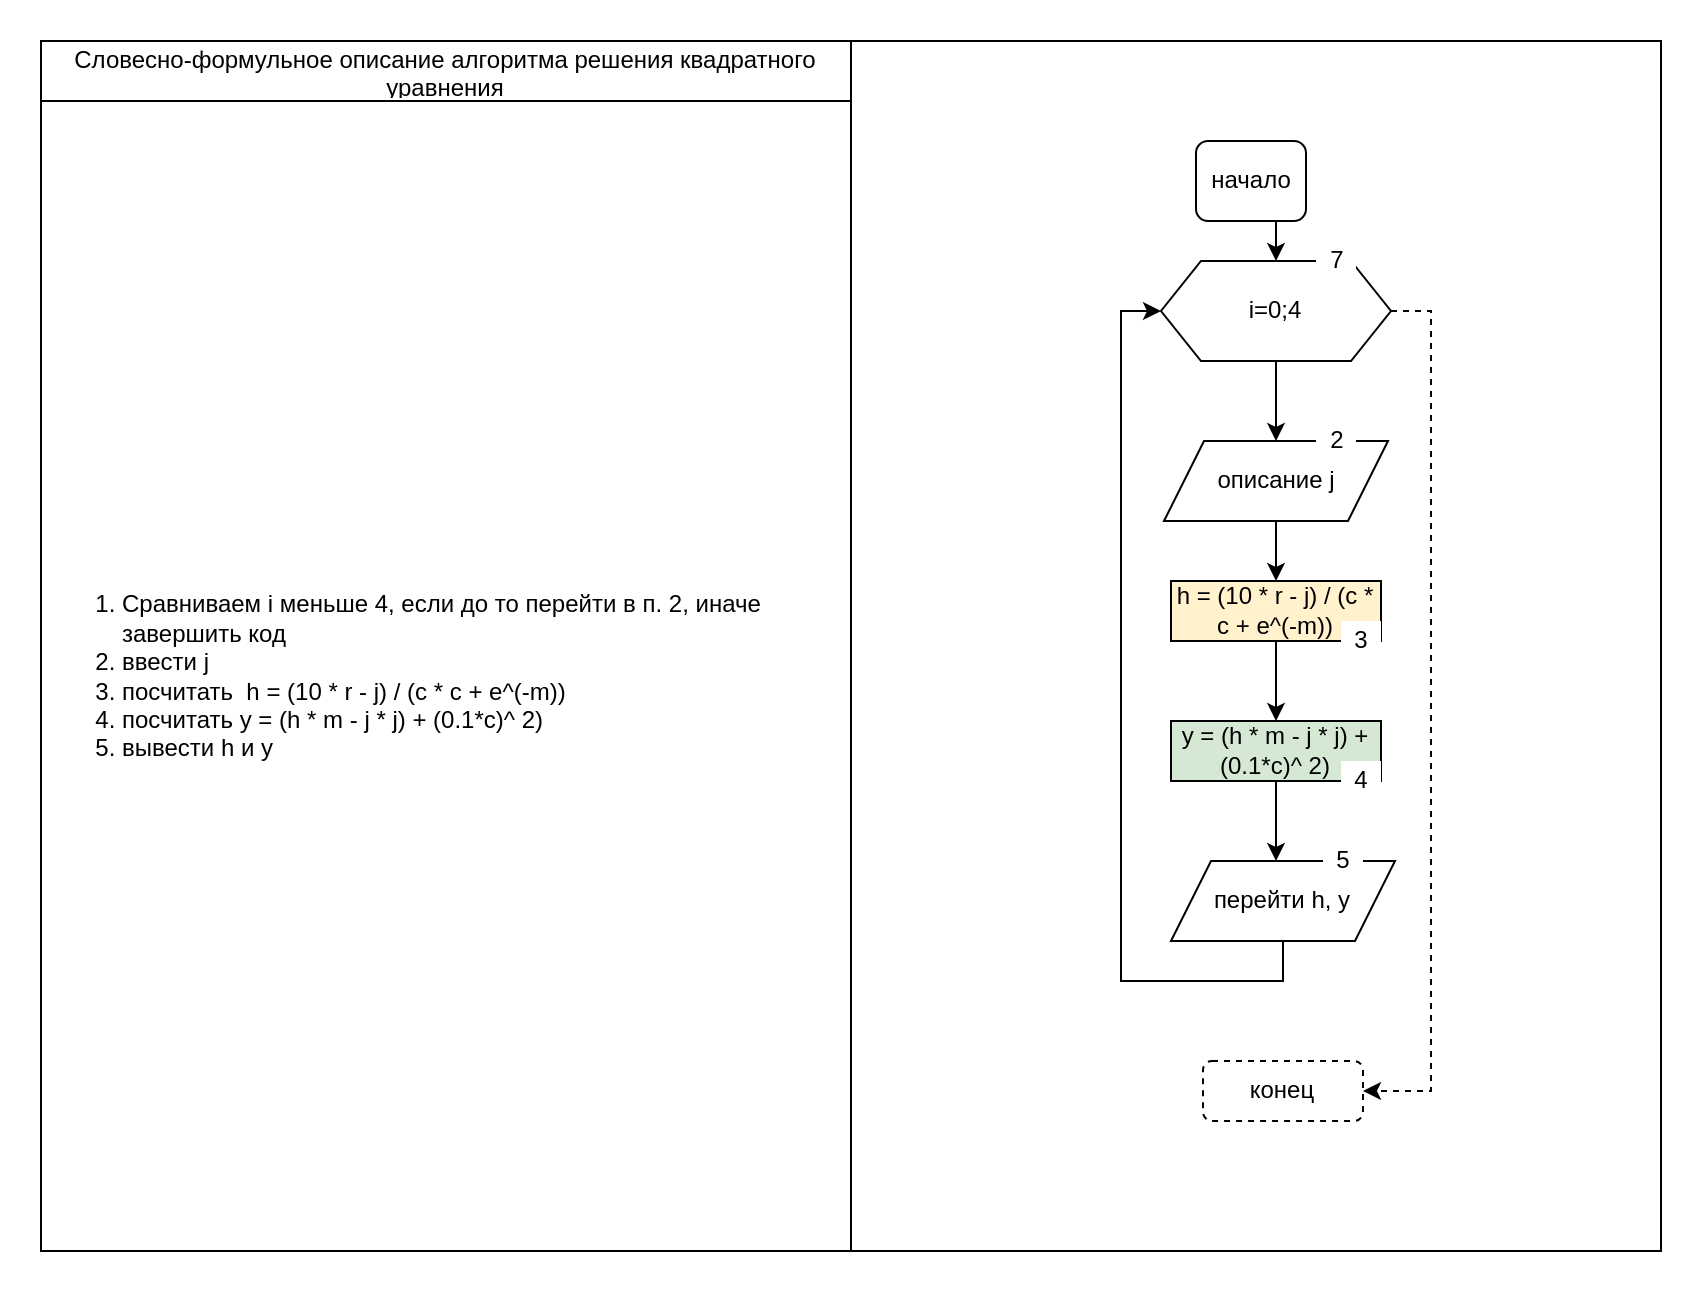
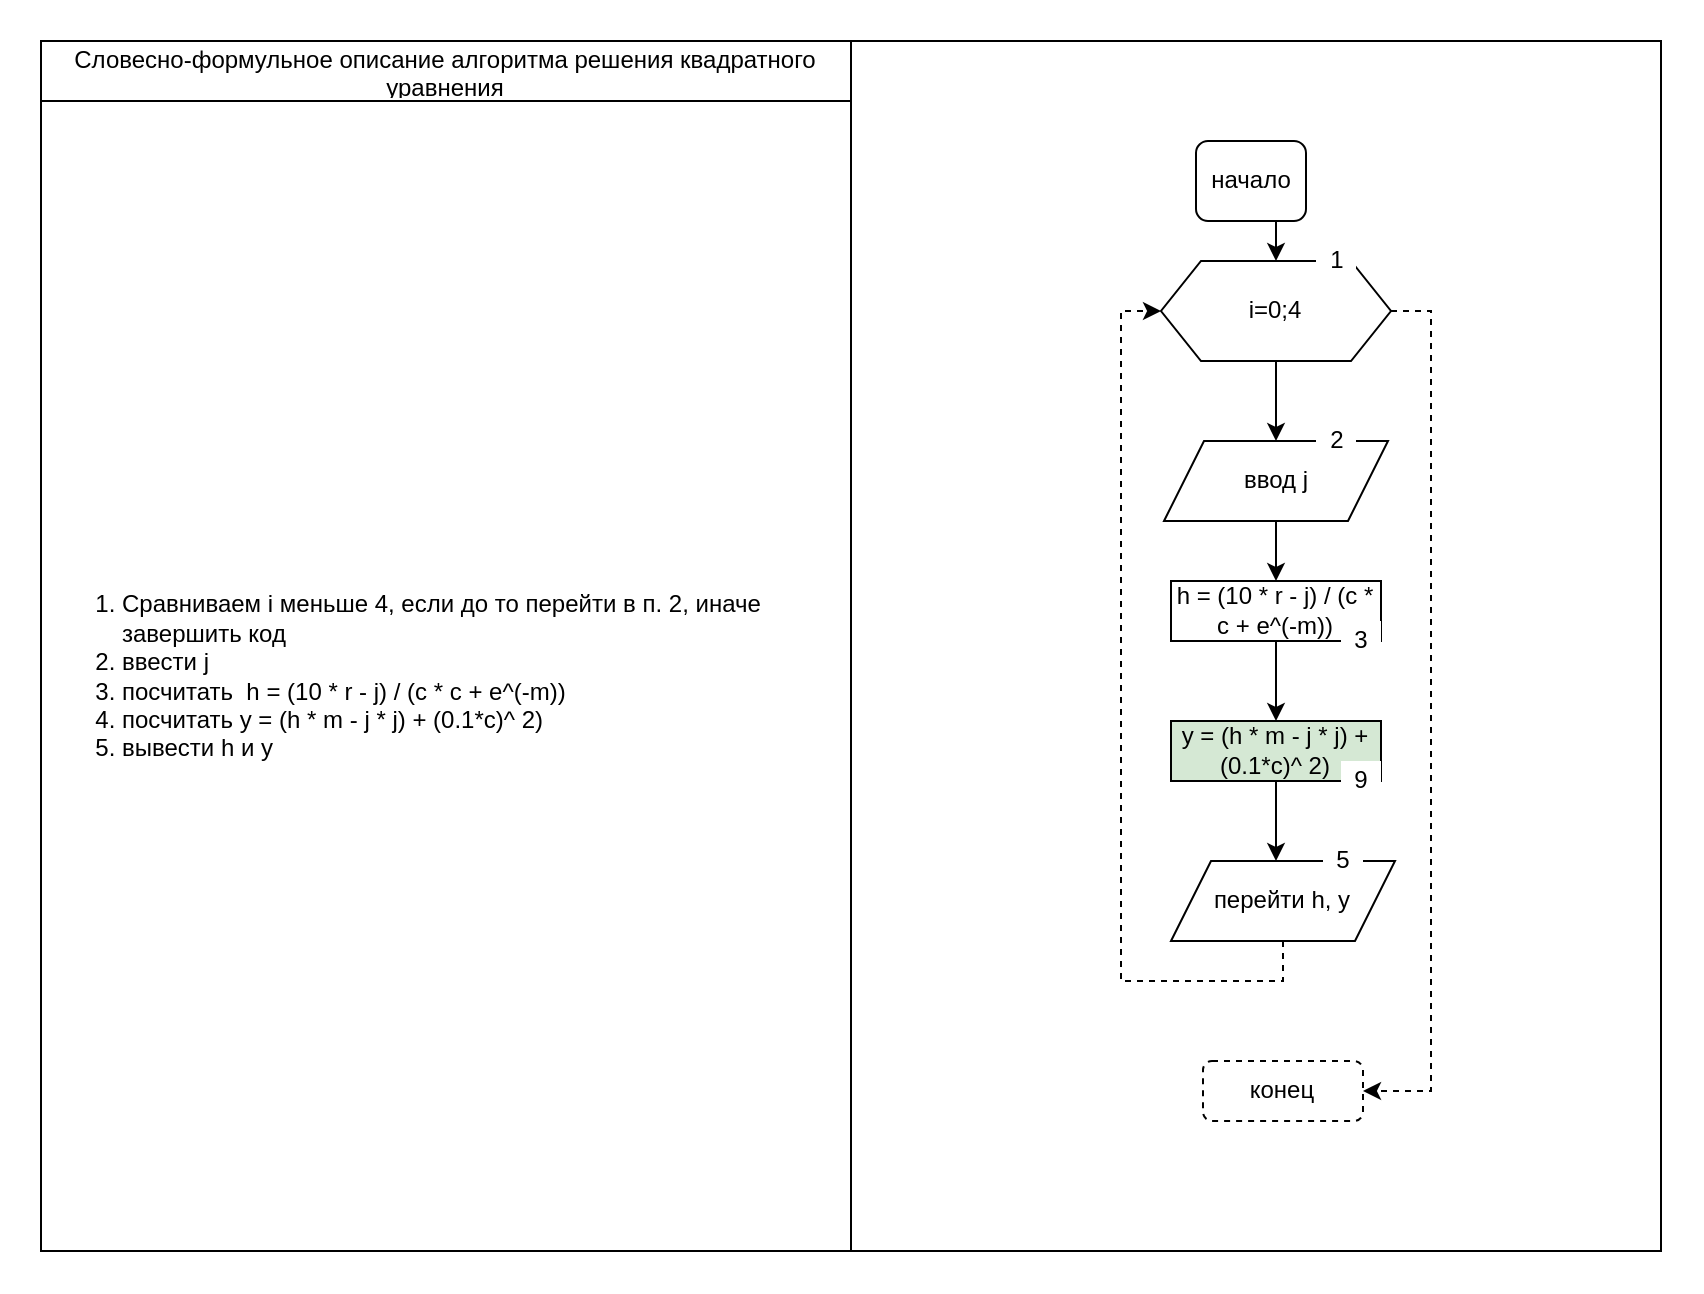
(1338, 261) -> (1338, 261)
(1277, 481) -> (1277, 481)
(1276, 611) -> (1276, 611)
(1121, 732) -> (1121, 732)
(1362, 781) -> (1362, 781)
